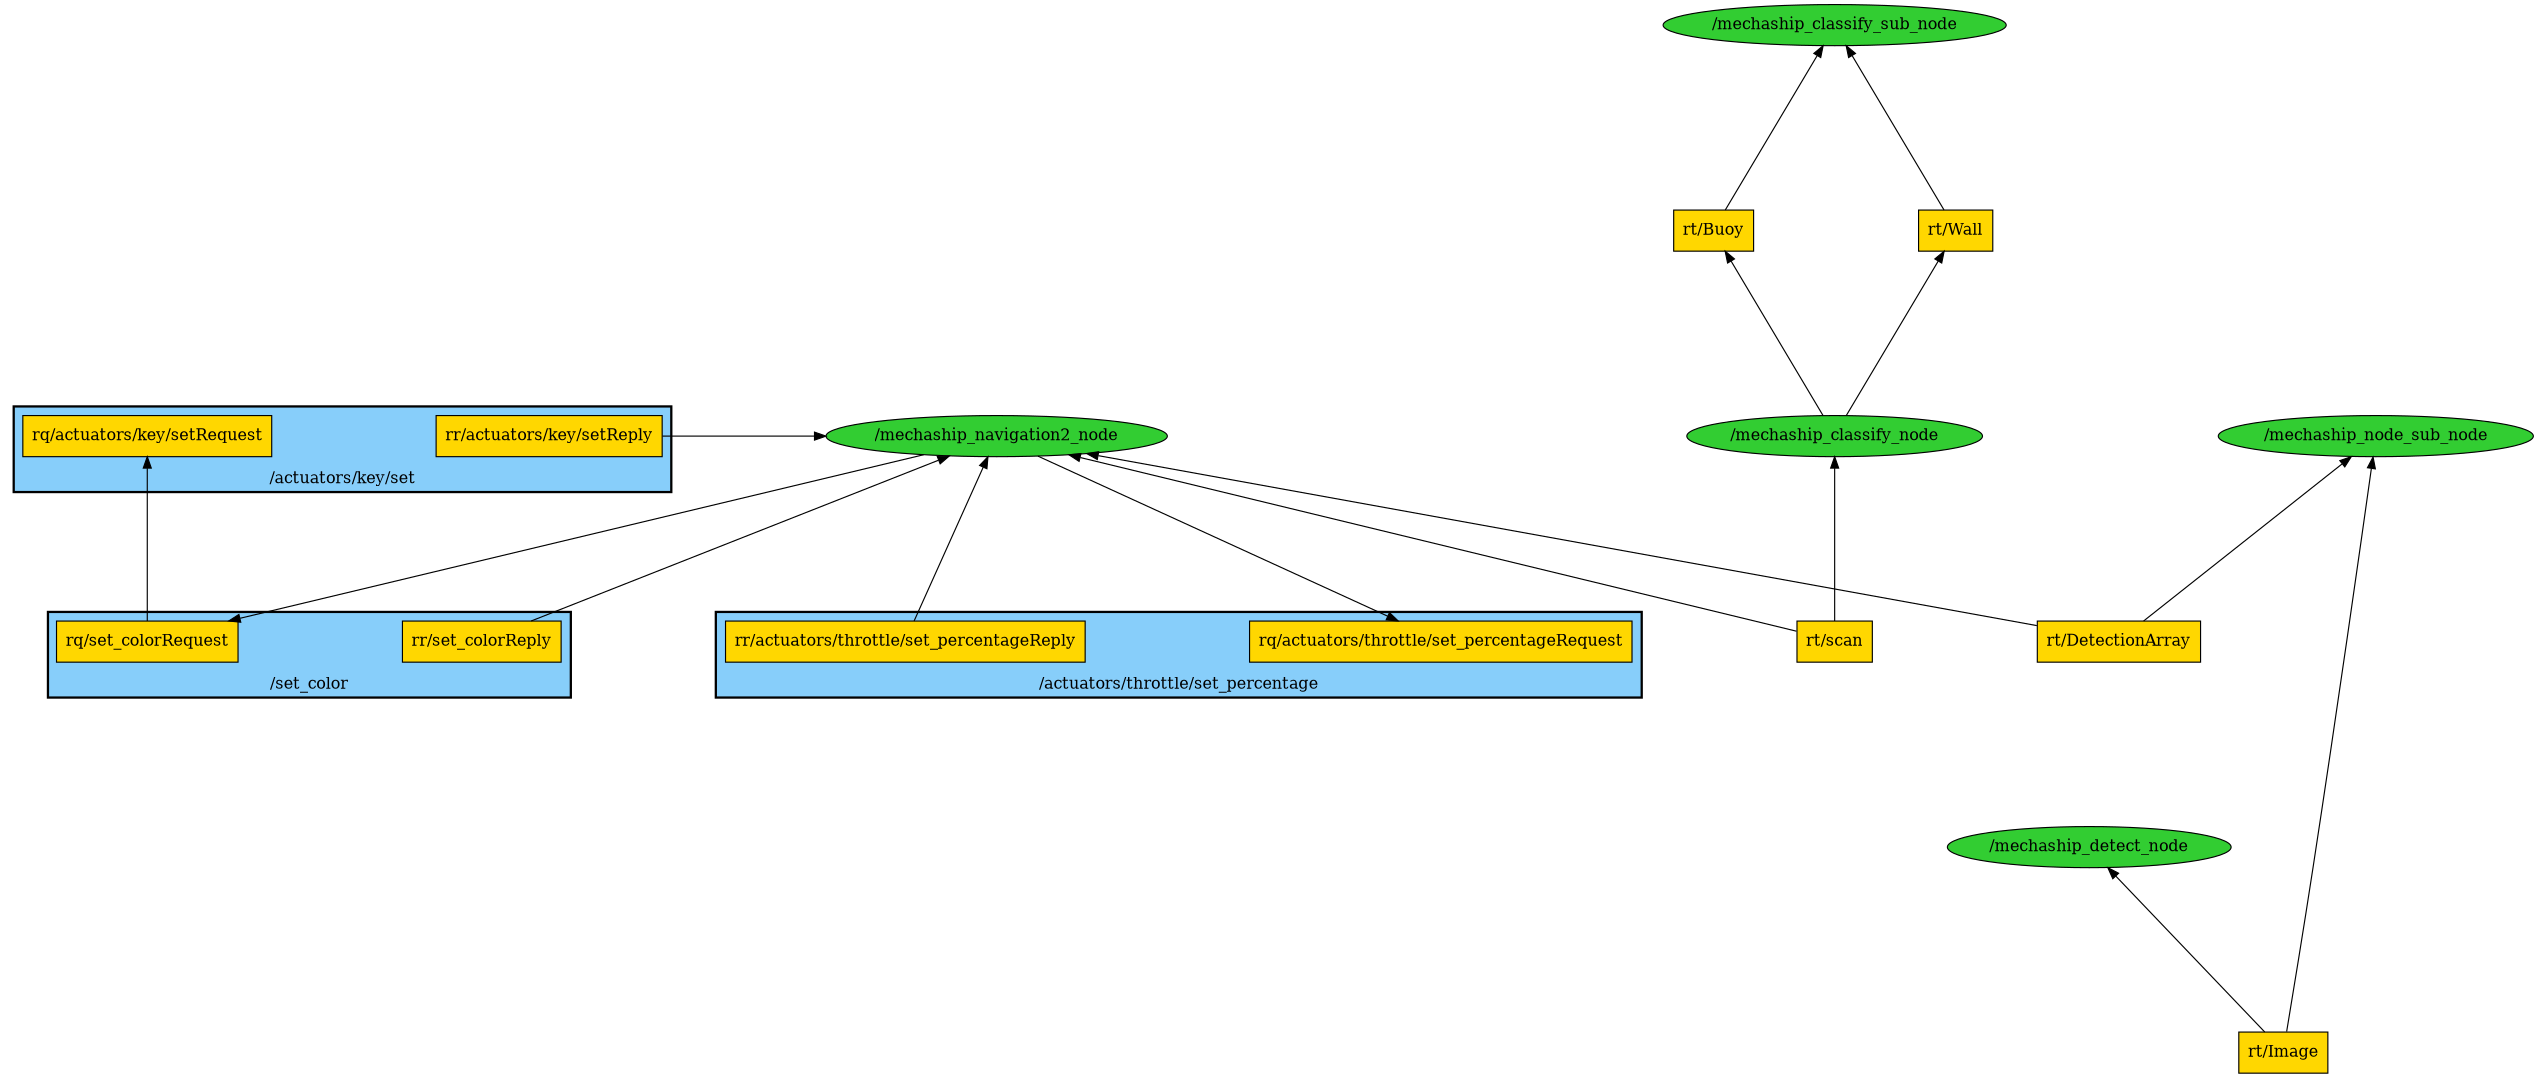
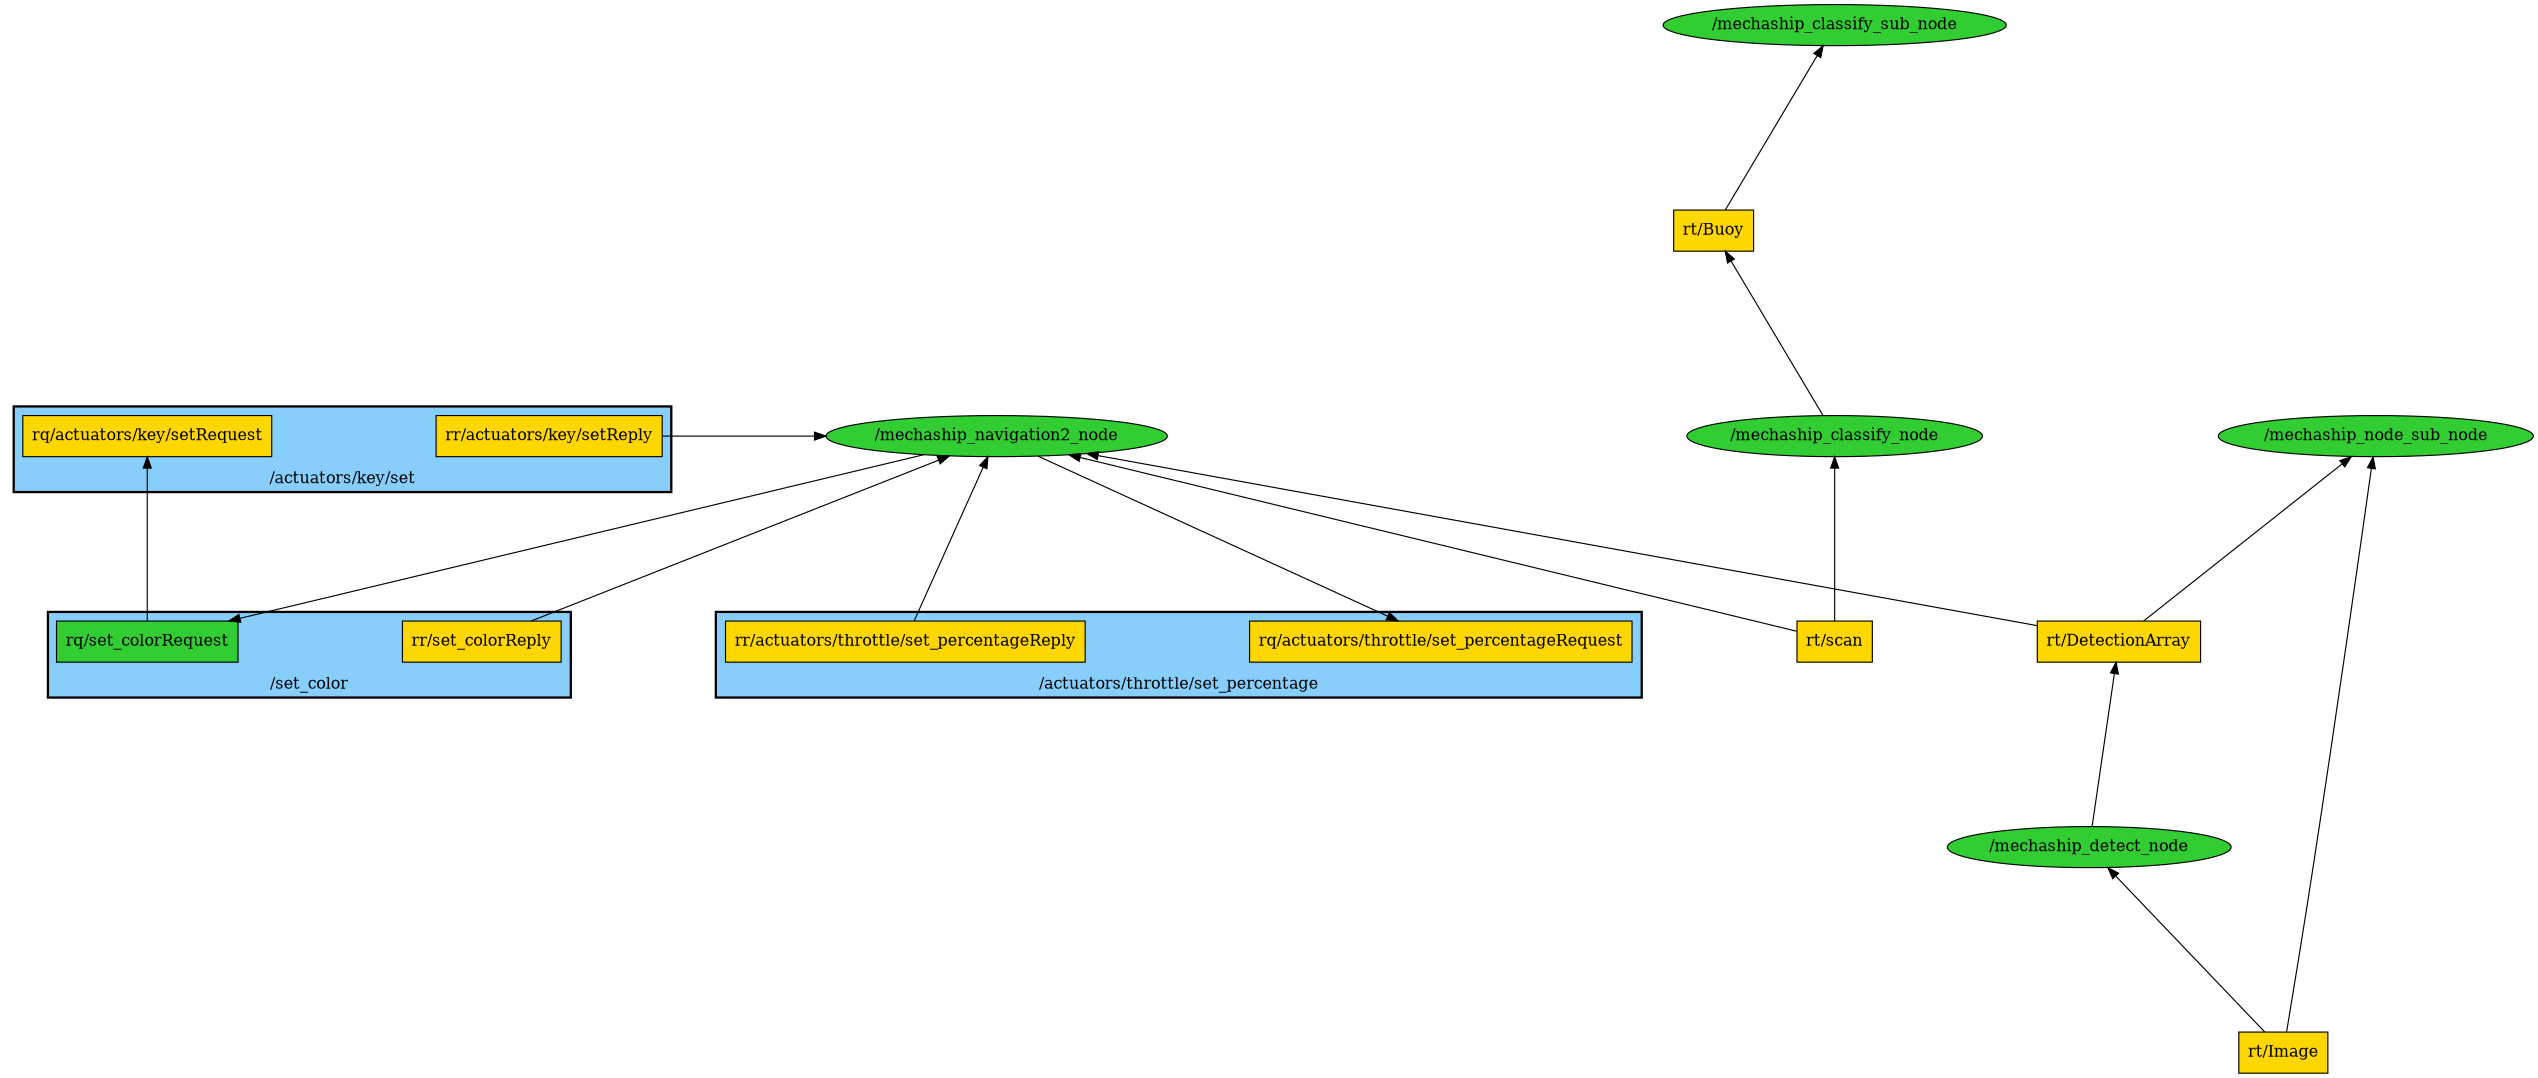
(1956, 231) -> none
(147, 642) -> (147, 642)
none -> (2103, 750)
